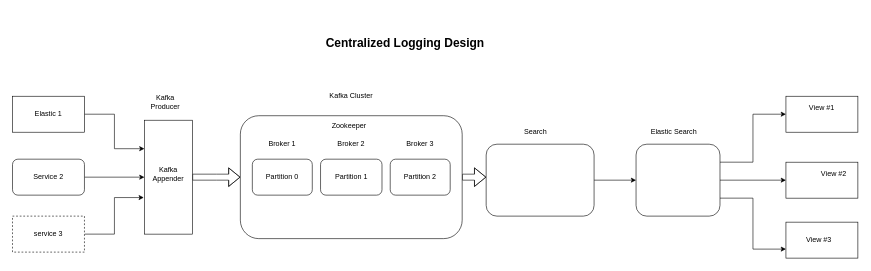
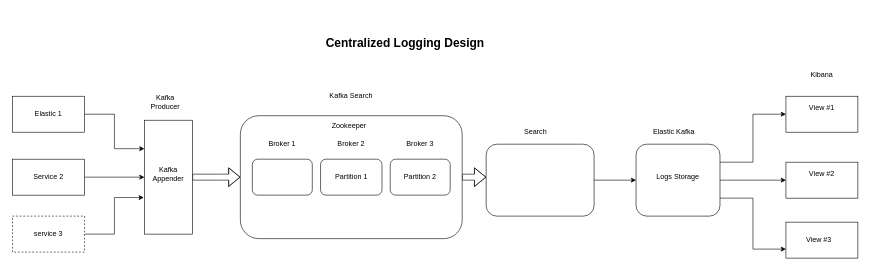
none -> (822, 75)
(351, 96) -> (351, 96)
(675, 132) -> (675, 132)
(834, 174) -> (822, 174)
(48, 177) -> (48, 177)
(282, 177) -> none
none -> (678, 177)
